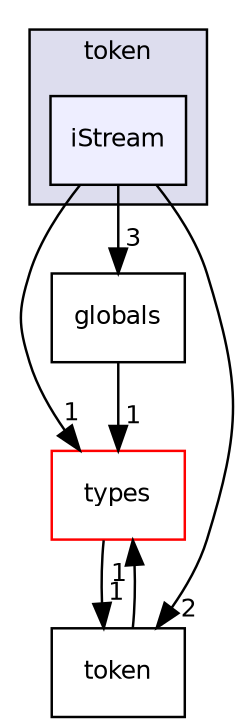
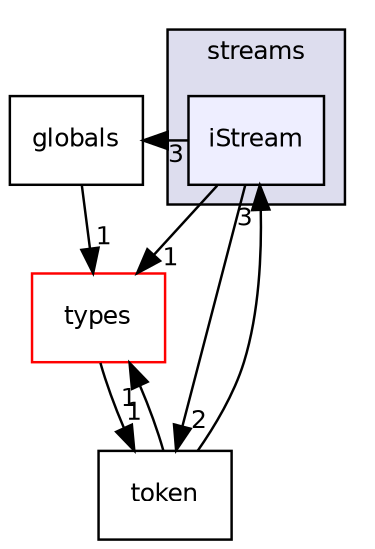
(118, 53) -> (256, 53)
none -> (251, 336)
